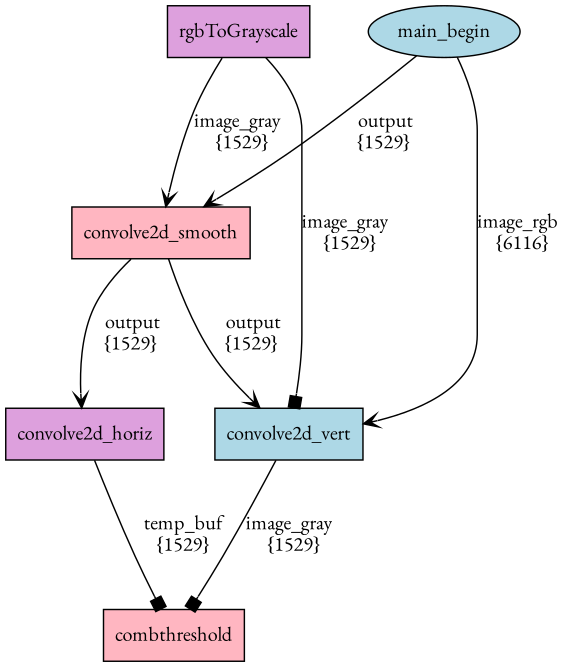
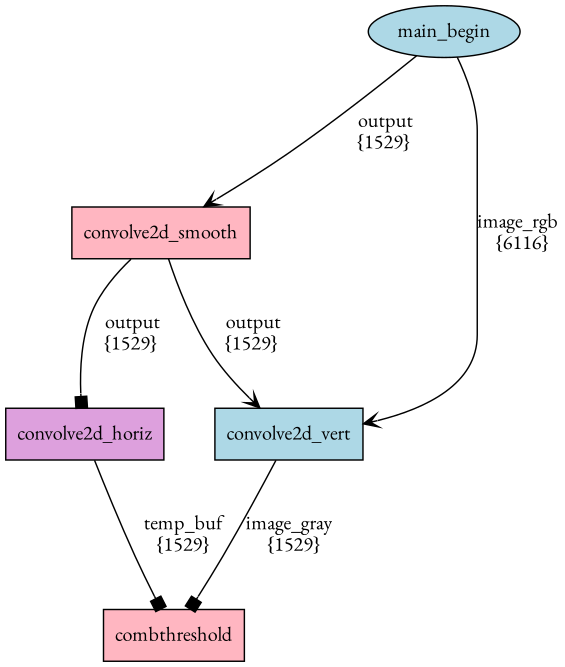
(239, 32) -> none
(89, 320) -> (89, 320)
